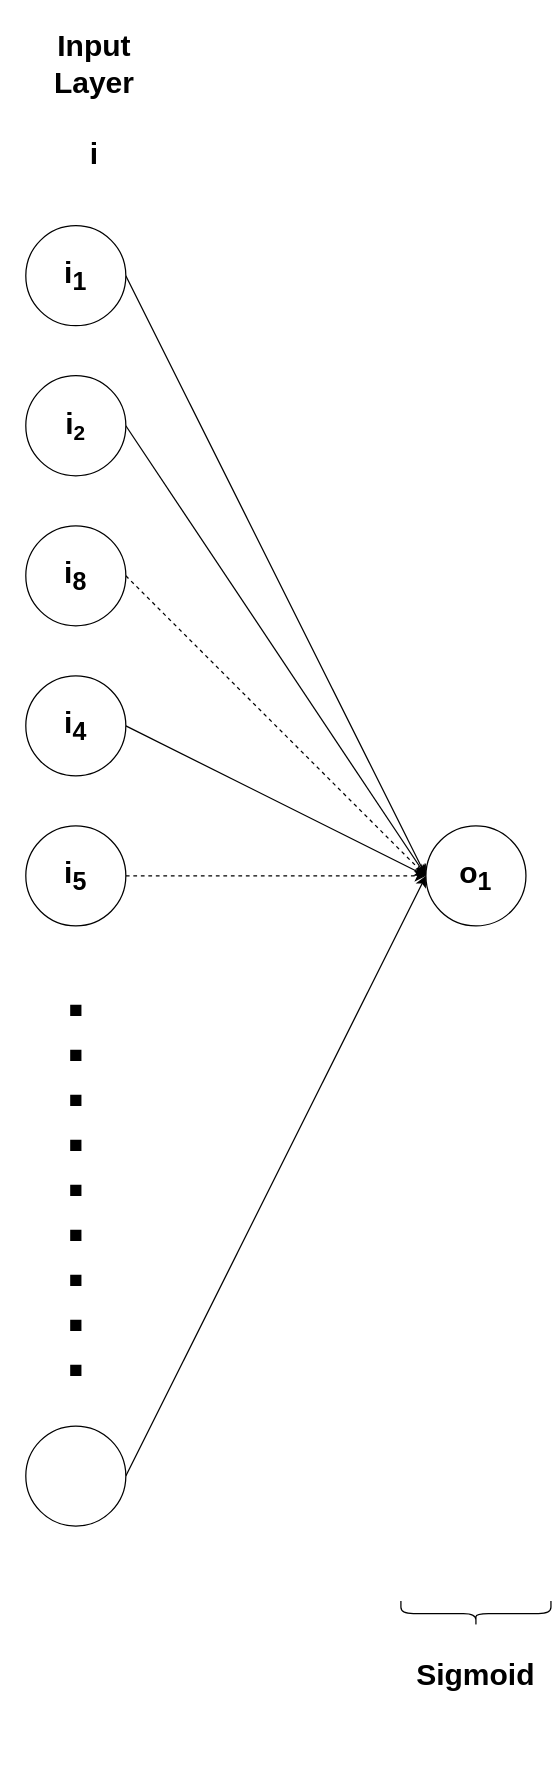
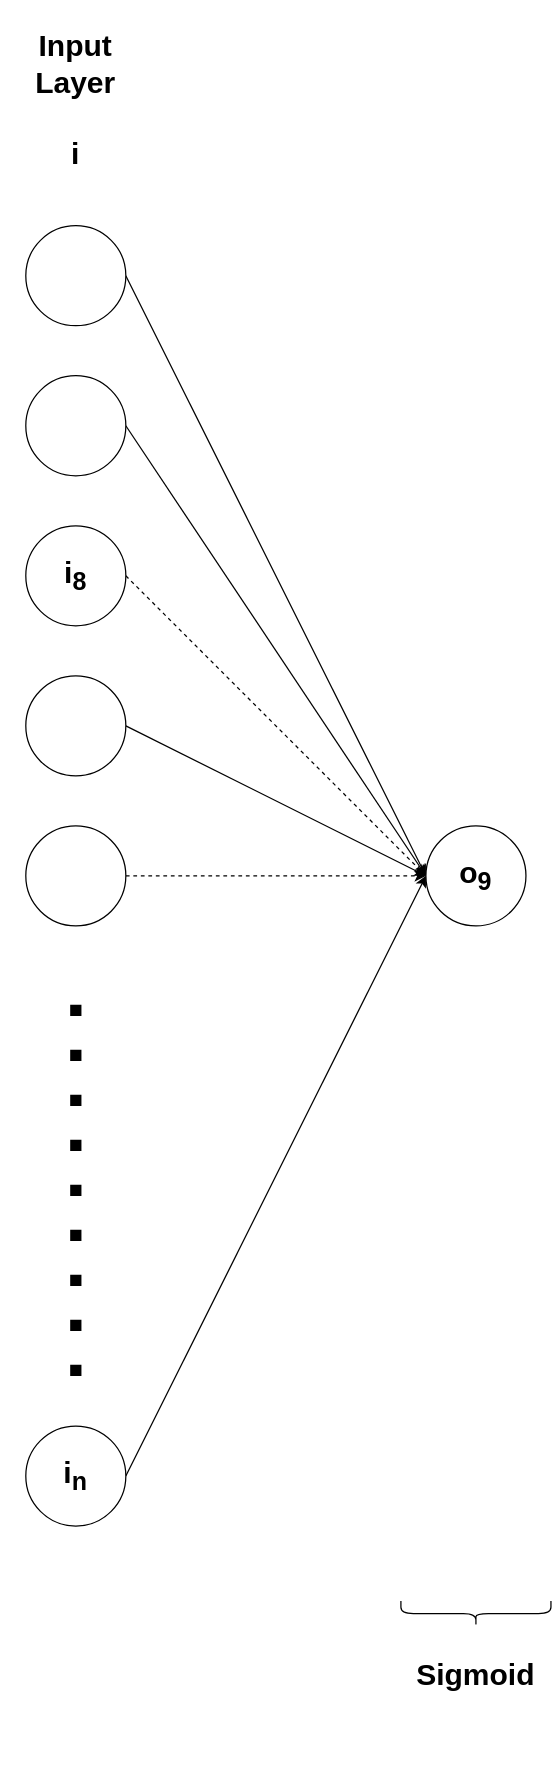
(94, 101) -> (76, 101)
(76, 276) -> none
(76, 426) -> none
(76, 726) -> none
(76, 876) -> none
(476, 876) -> (476, 876)
none -> (76, 1476)
